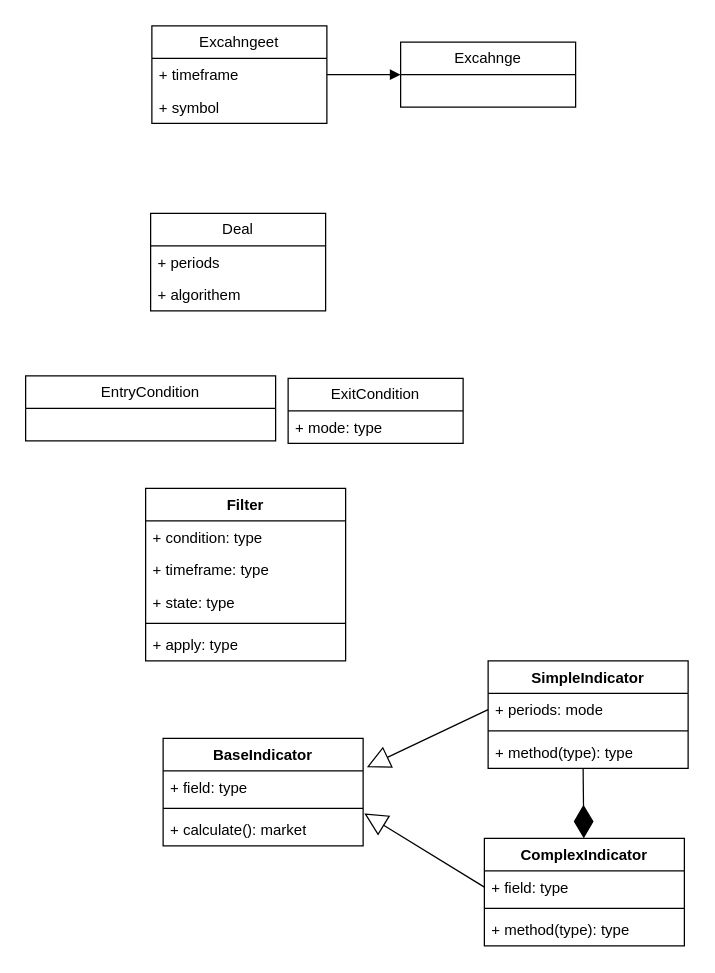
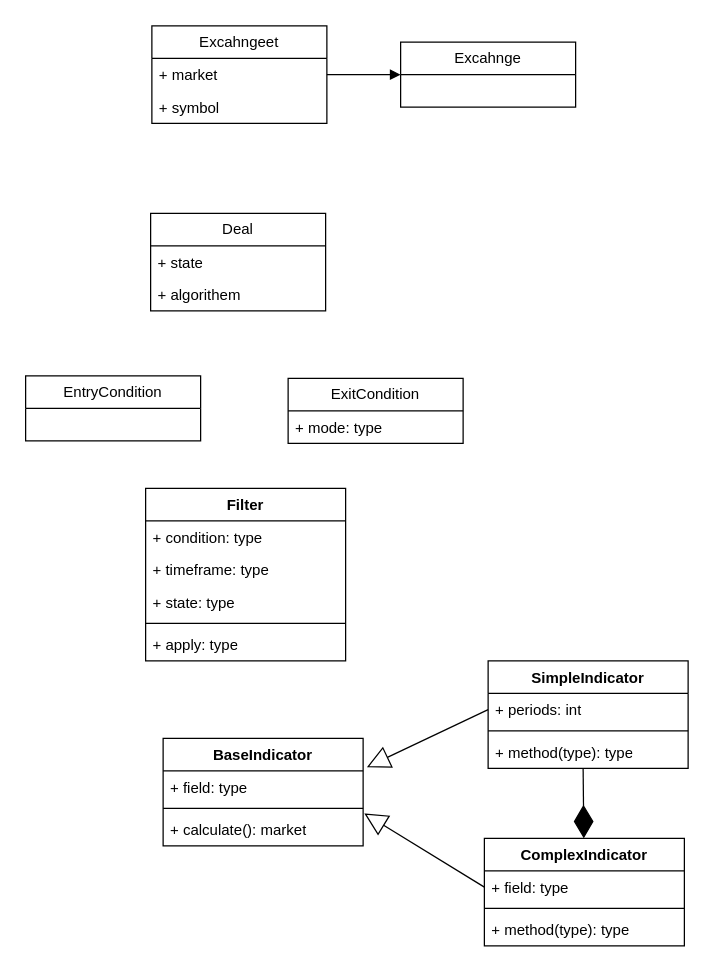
(202, 76) -> (191, 76)
(192, 263) -> (186, 263)
(151, 408) -> (113, 408)
(551, 711) -> (545, 711)
